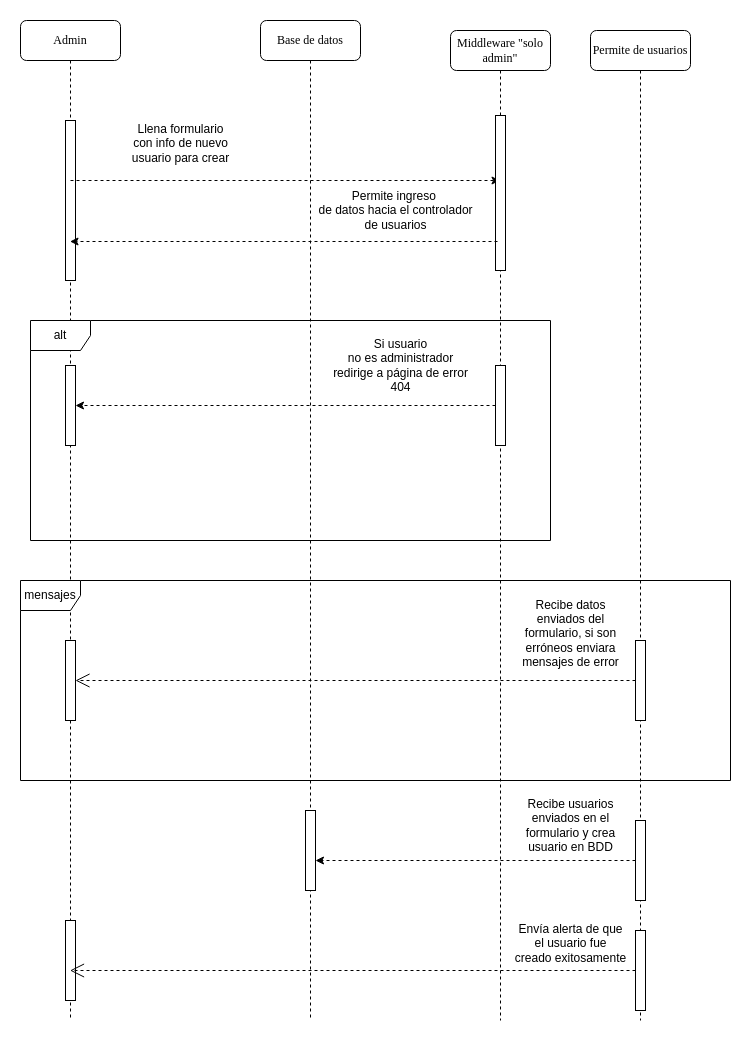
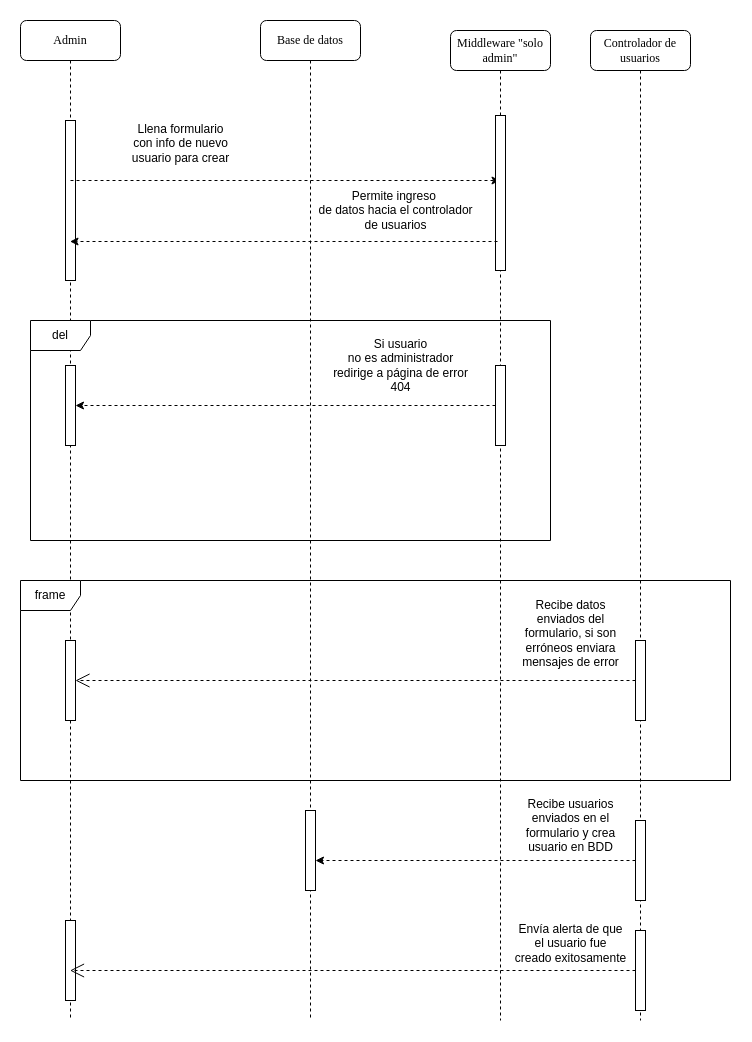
(641, 51) -> (641, 51)
(61, 336) -> (61, 336)
(51, 596) -> (51, 596)
